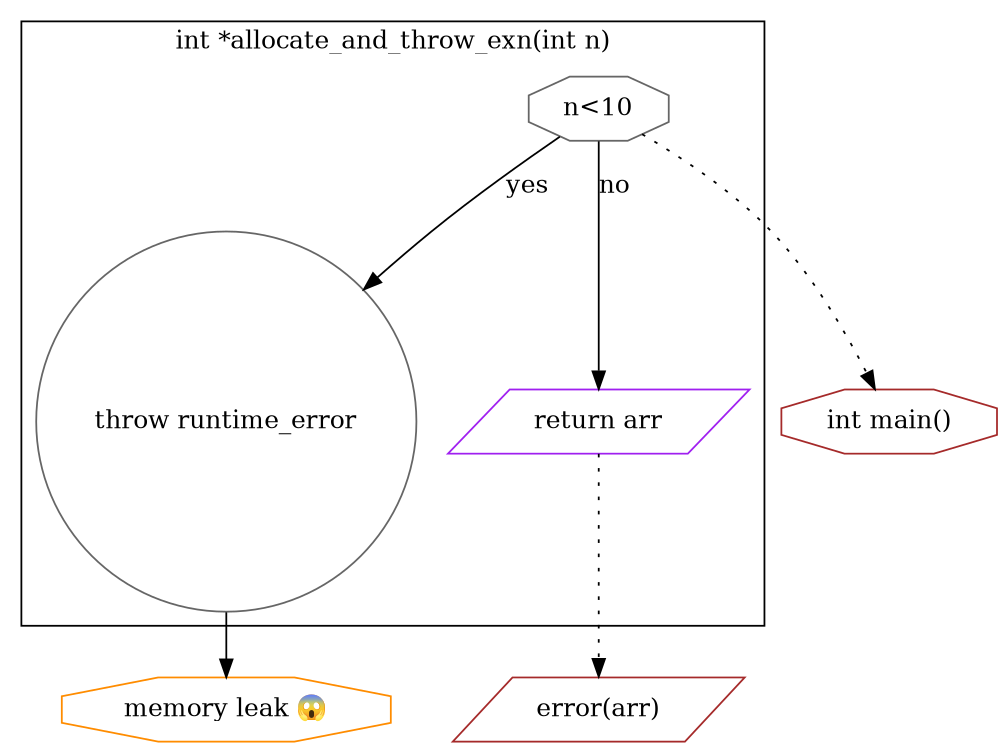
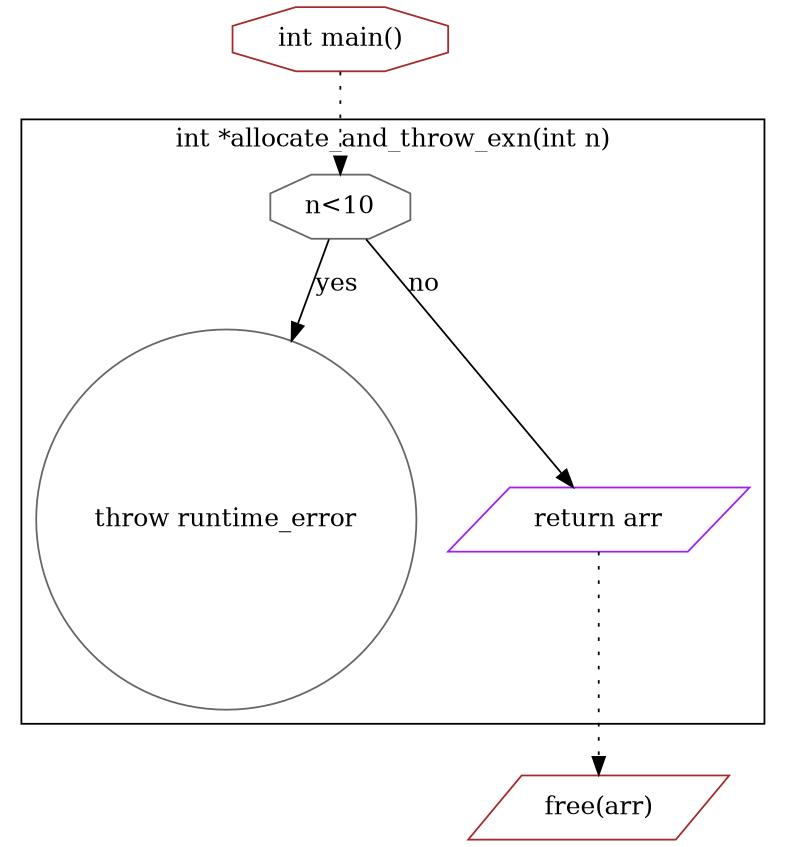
(780, 241) -> (340, 107)
(226, 710) -> none
(599, 710) -> (599, 808)
